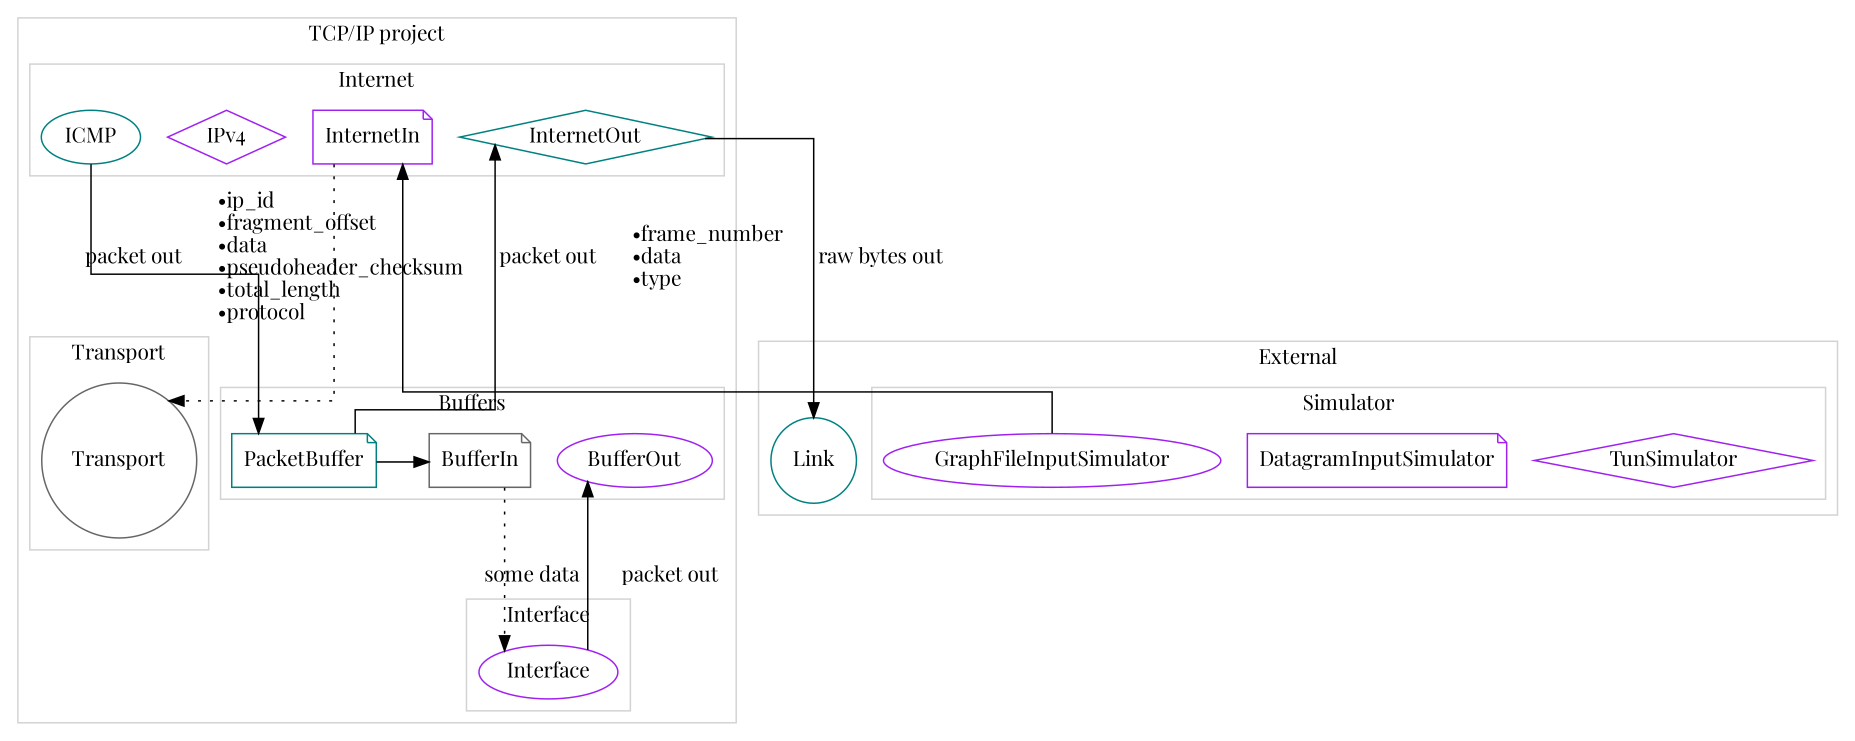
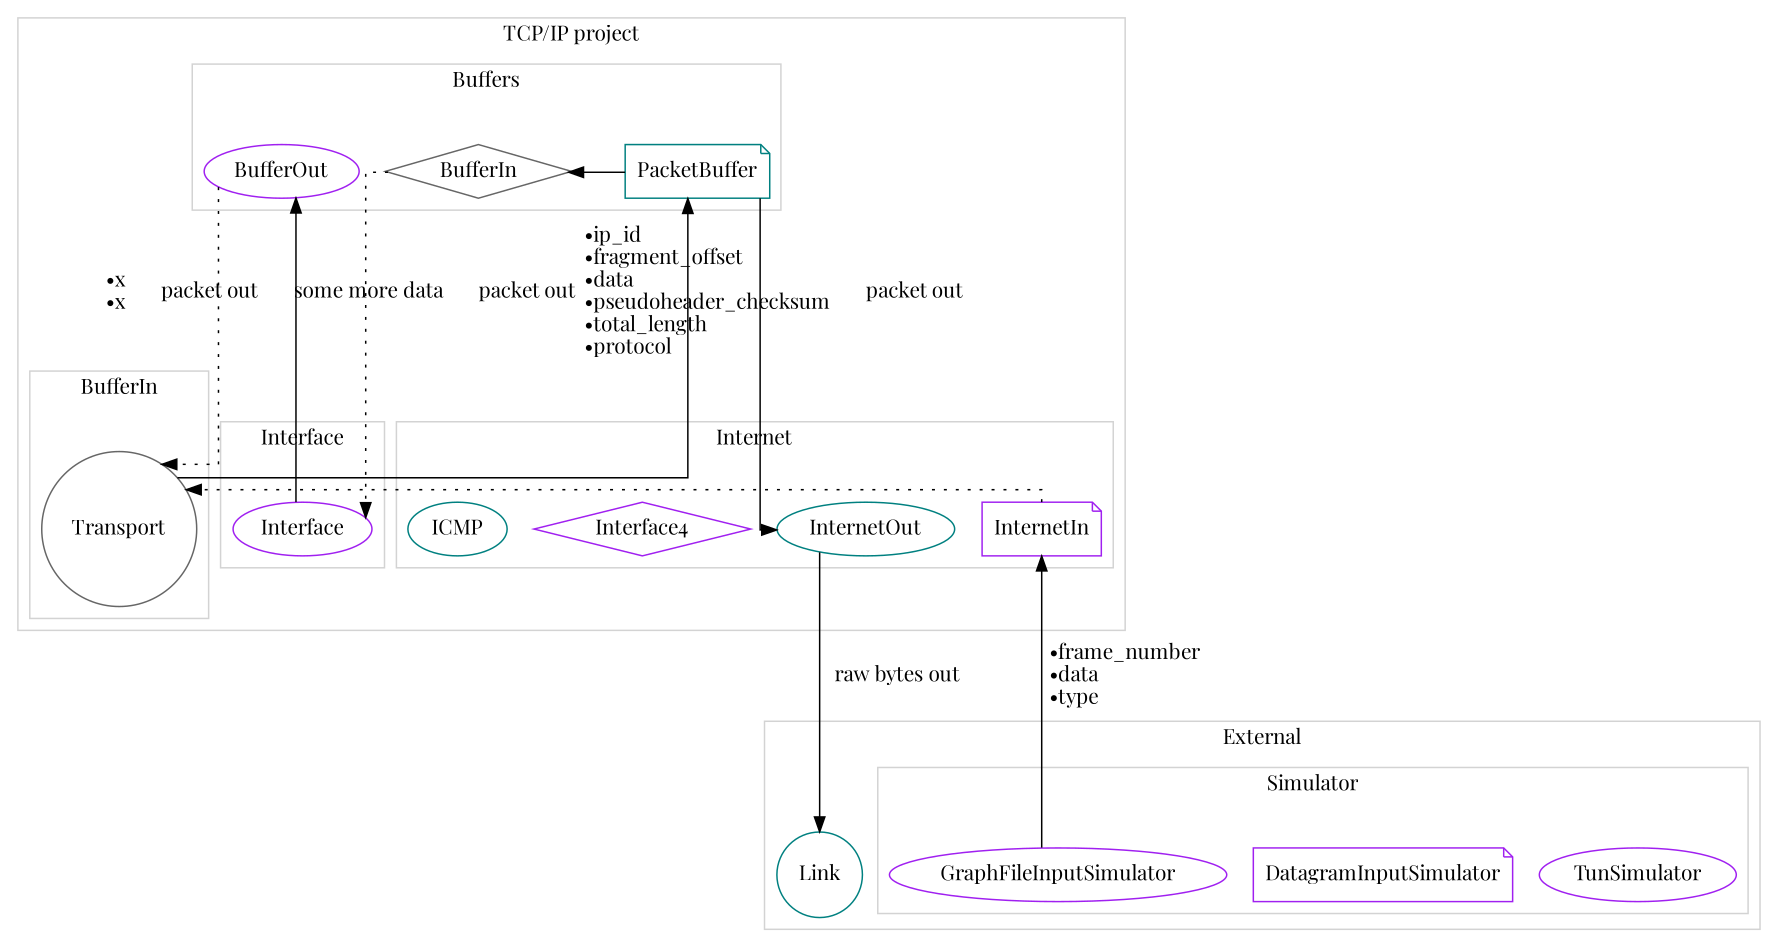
(227, 137) -> (642, 529)
(586, 137) -> (866, 529)
(192, 274) -> (565, 478)
none -> (218, 347)
(119, 354) -> (119, 388)
(480, 460) -> (478, 171)
(1674, 460) -> (1638, 875)
(532, 576) -> (528, 292)
(671, 576) -> (369, 292)
